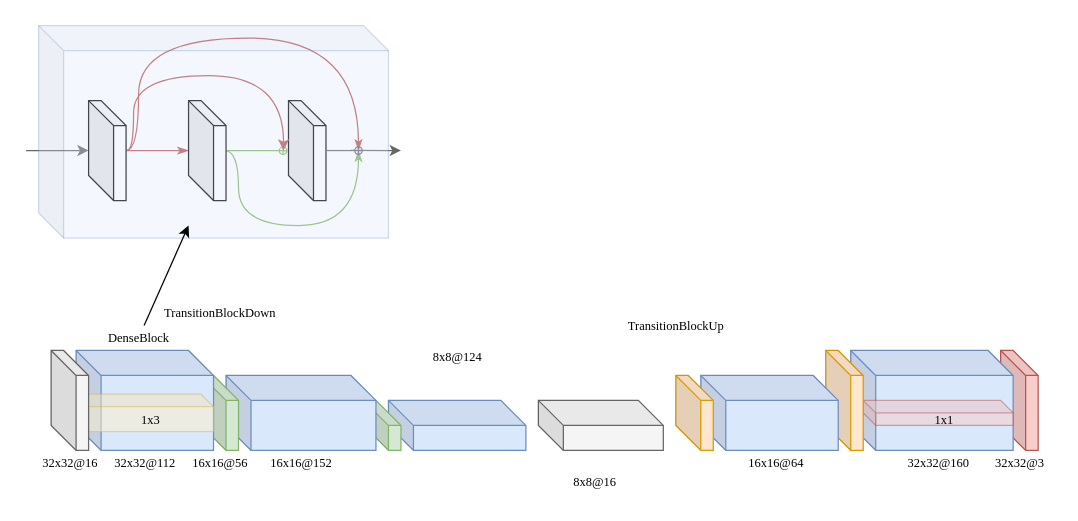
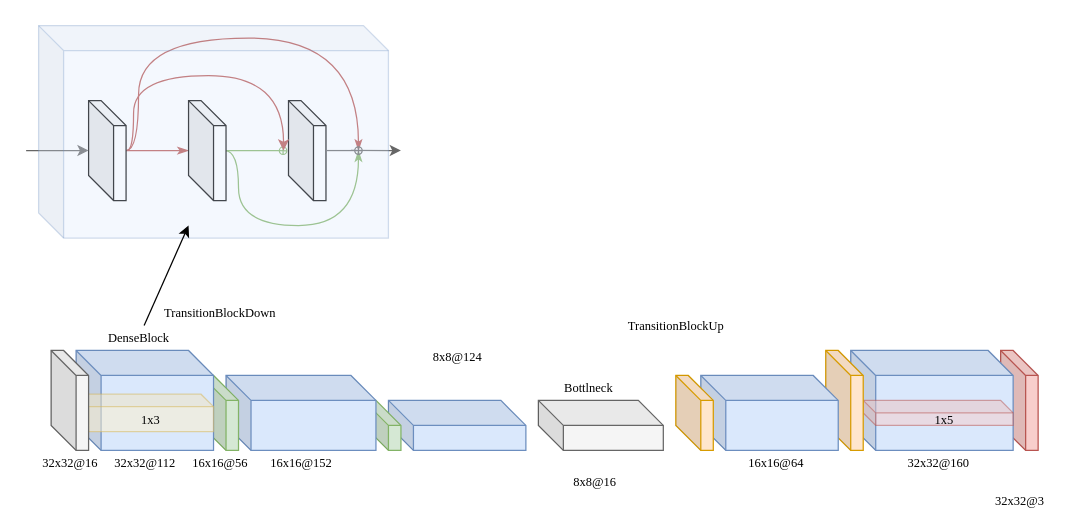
none -> (588, 388)
(944, 419) -> (944, 419)
(1019, 463) -> (1019, 501)
